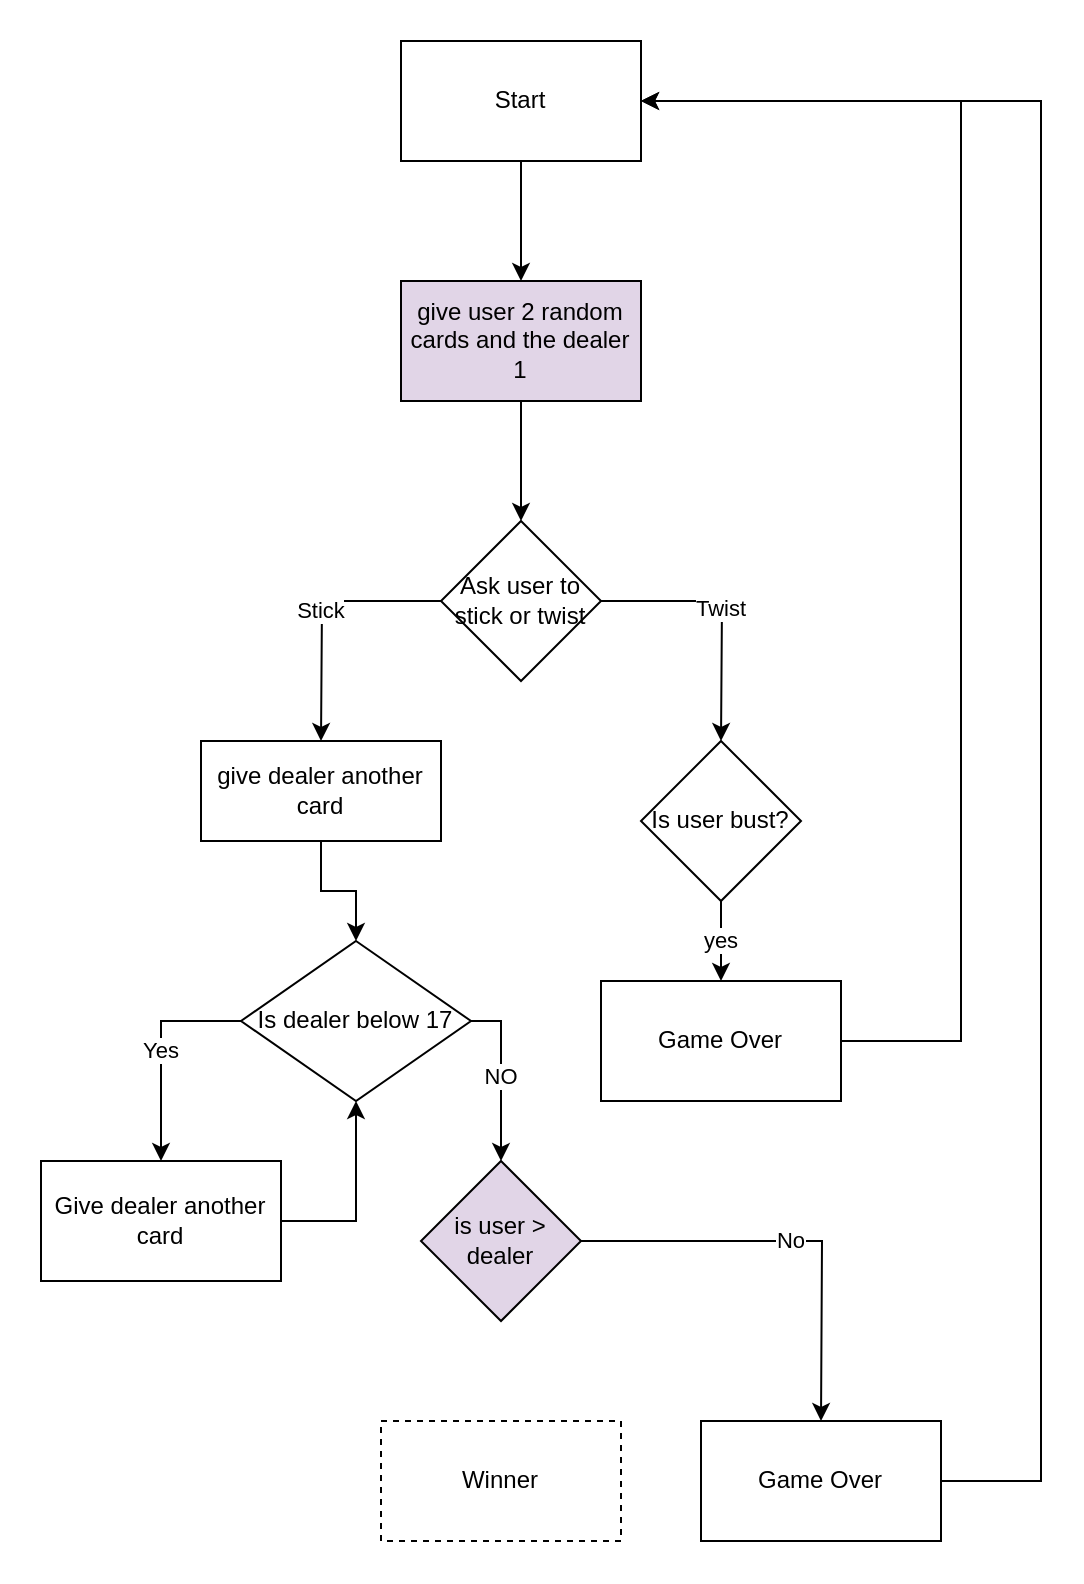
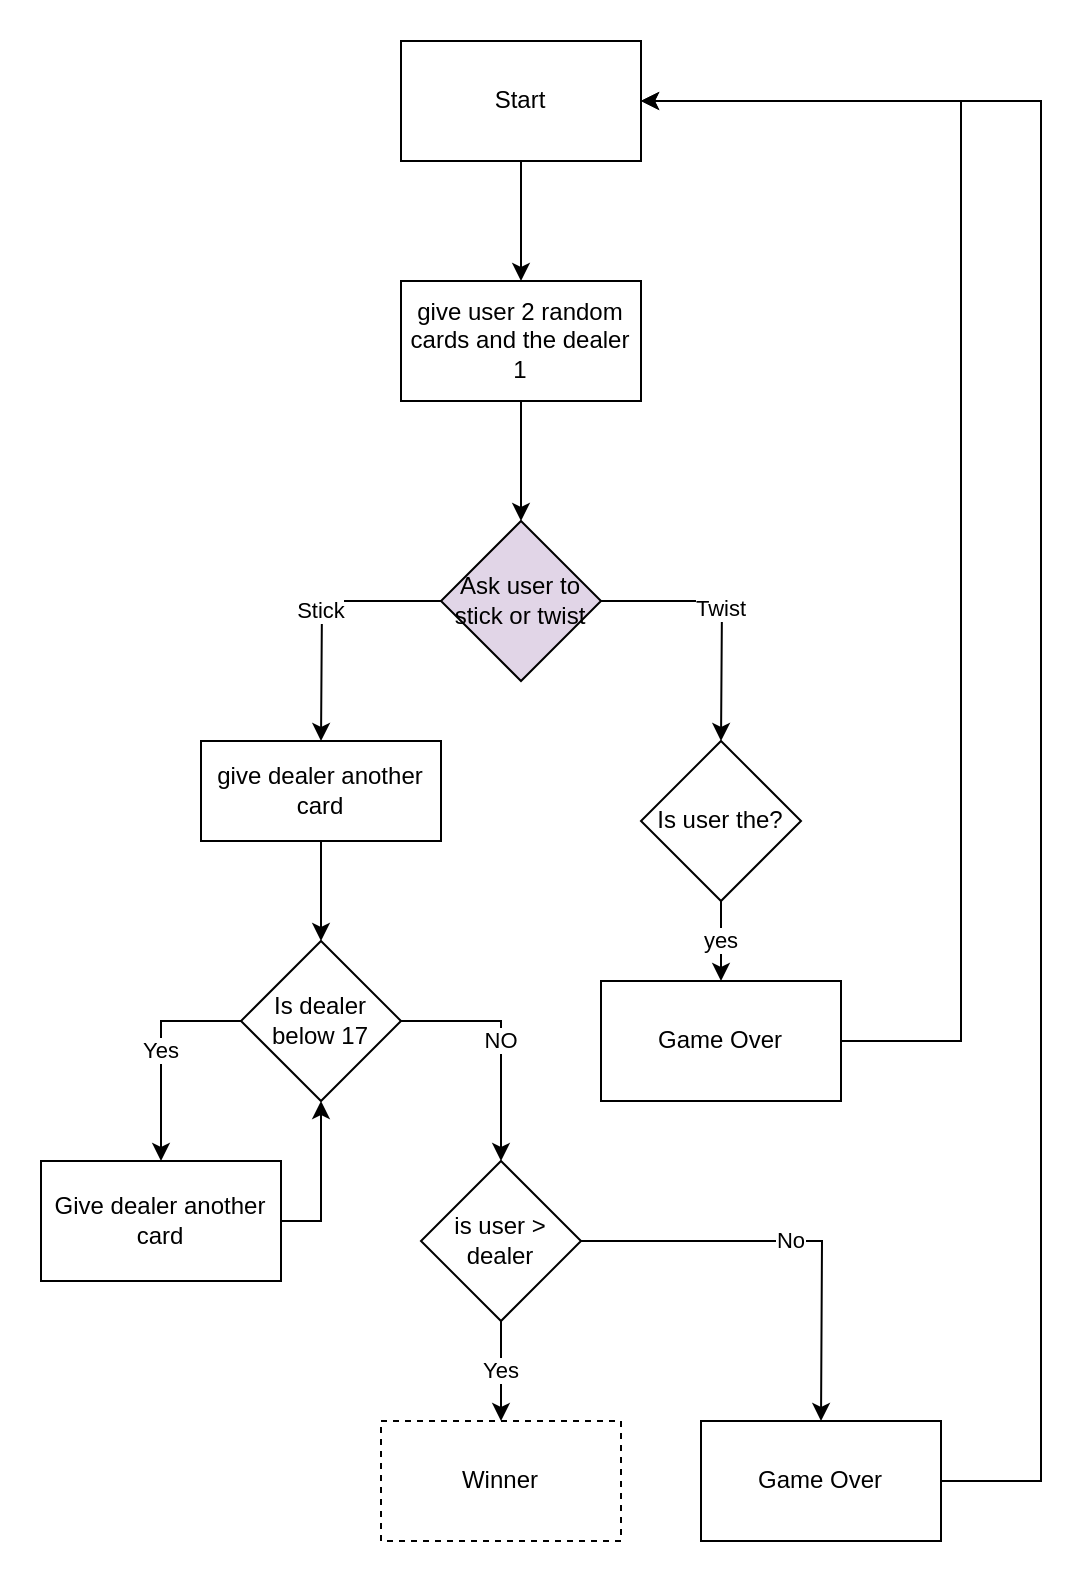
(521, 341) -> (521, 341)
(521, 601) -> (521, 601)
(721, 821) -> (721, 821)
(356, 1021) -> (321, 1021)
(501, 1241) -> (501, 1241)
none -> (501, 1364)
